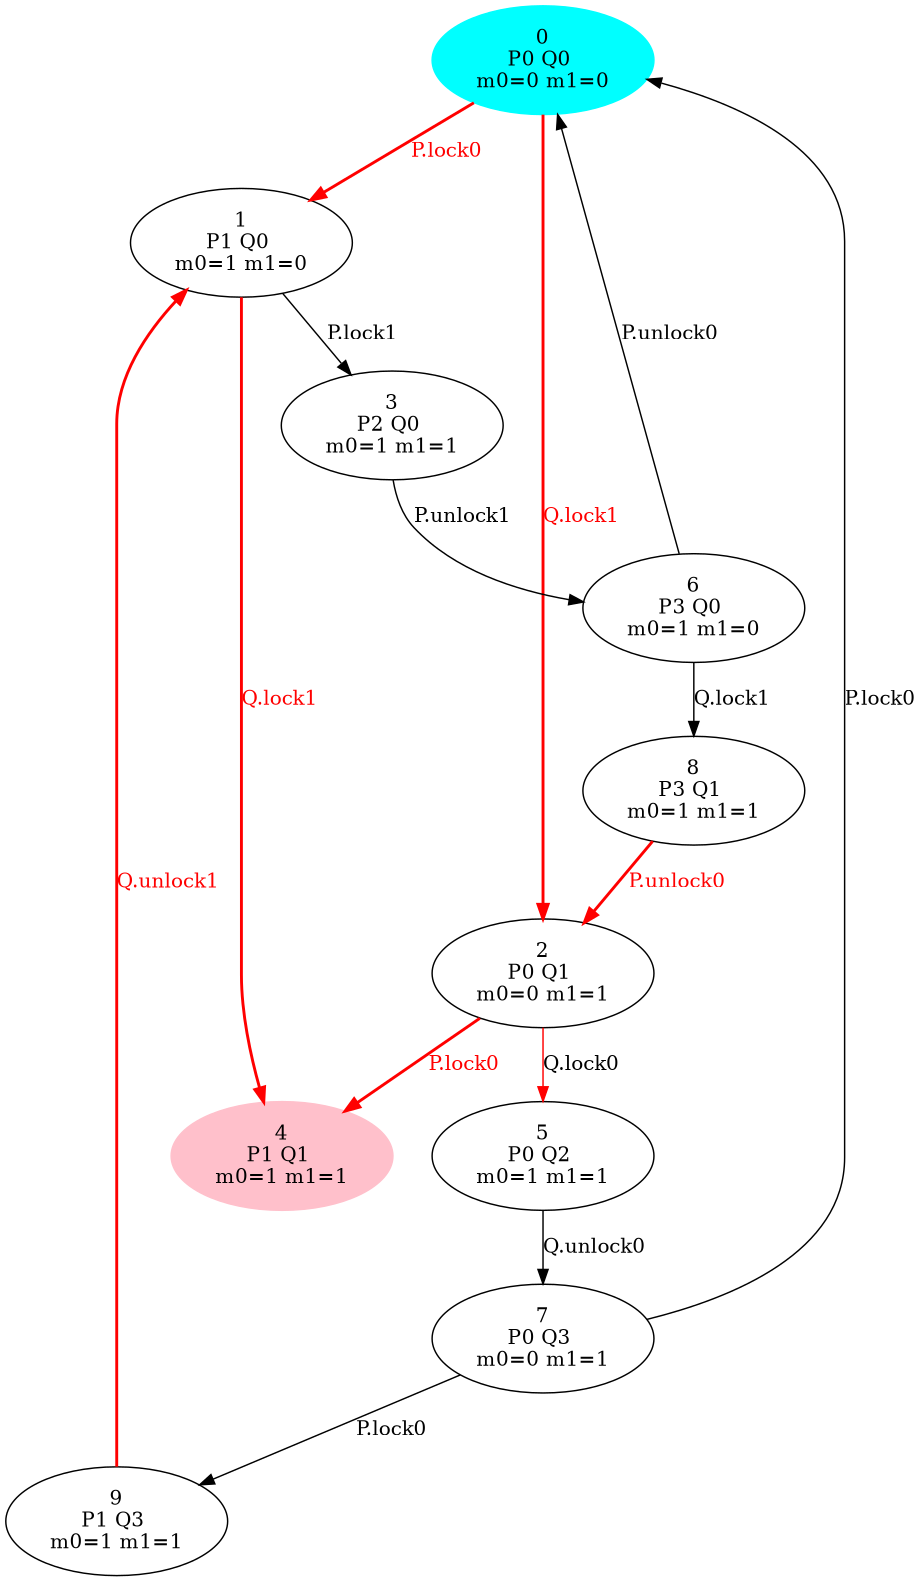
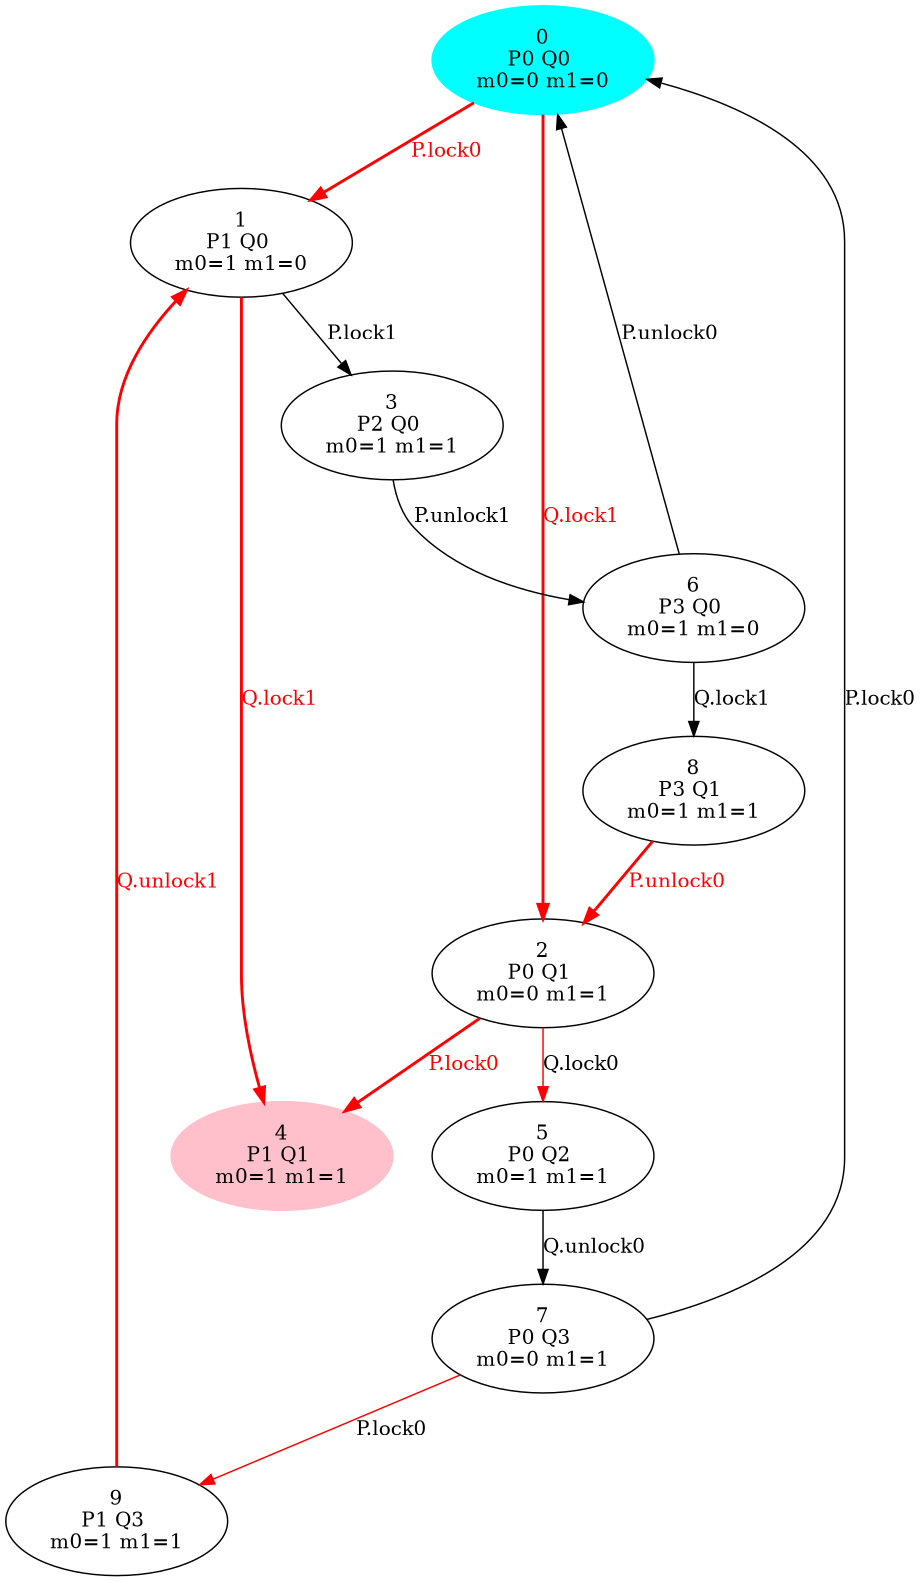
(337, 1427) -> (337, 1427)
